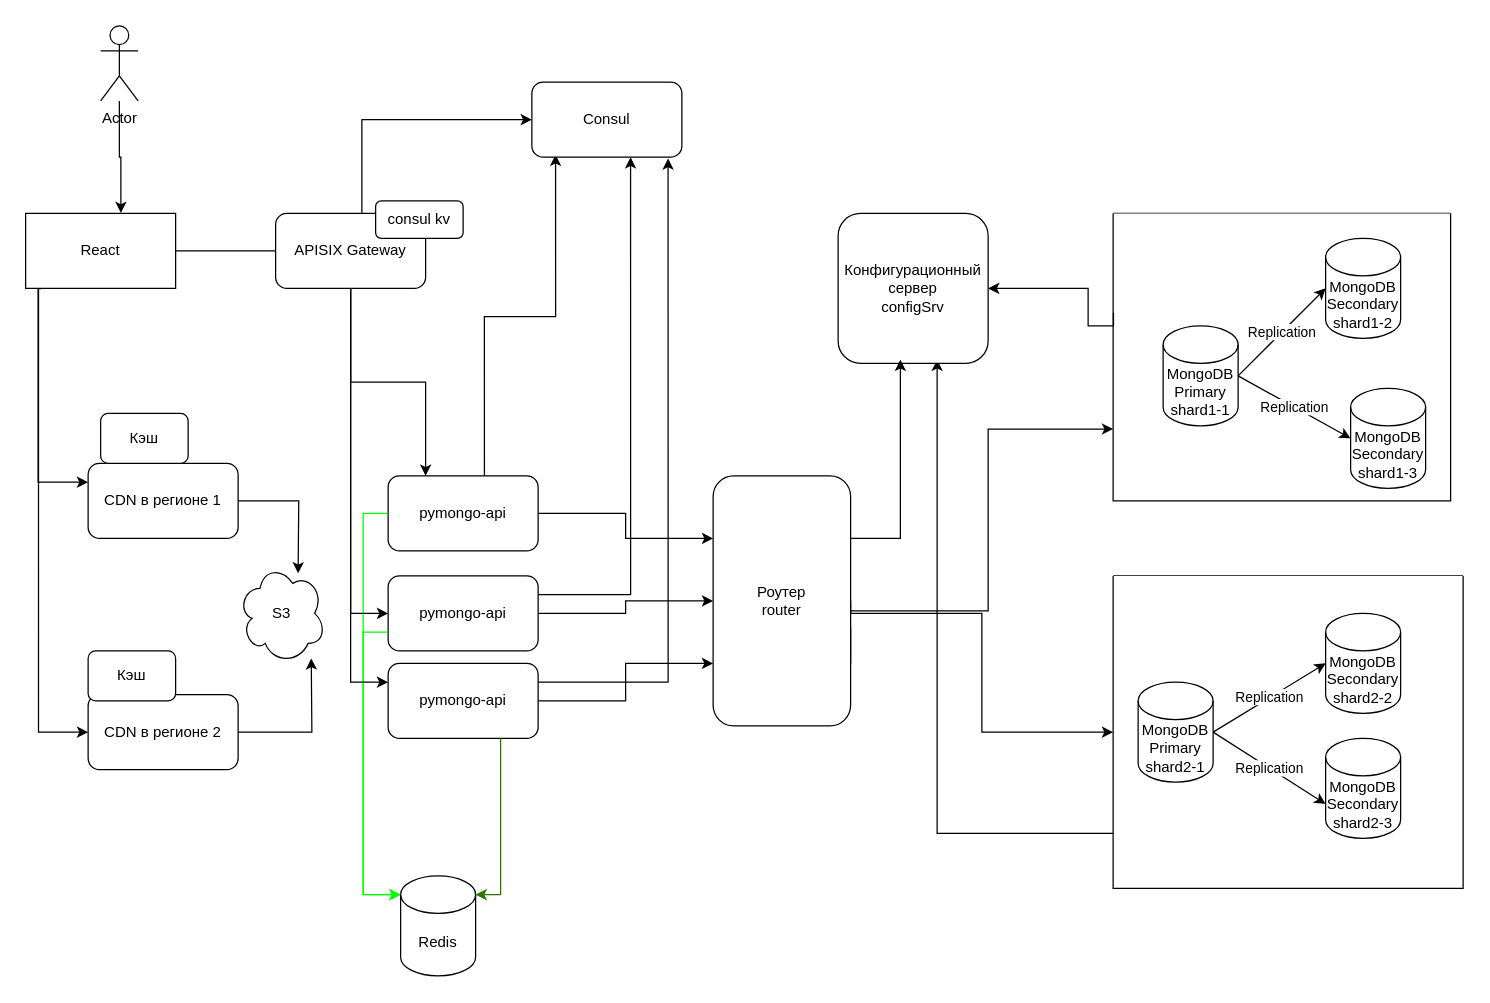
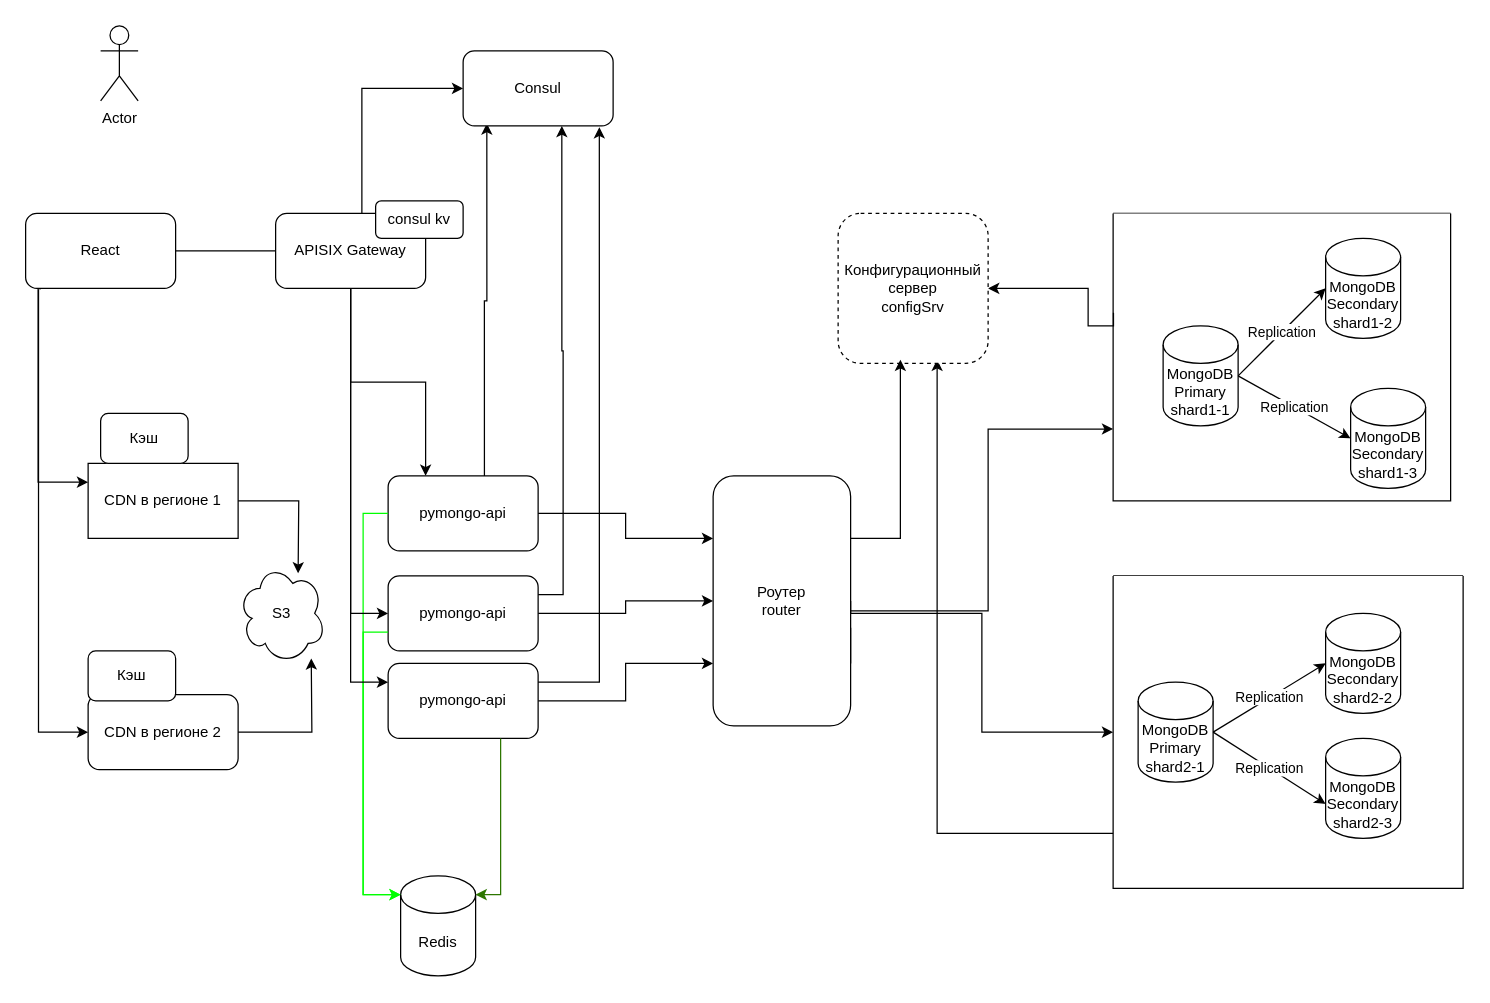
(607, 119) -> (538, 88)
(119, 153) -> none
(101, 251) -> (101, 251)
(913, 288) -> (913, 288)
(163, 501) -> (163, 501)
